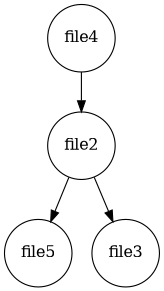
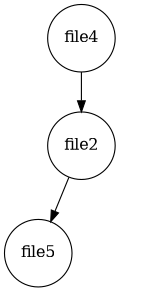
(126, 253) -> none
